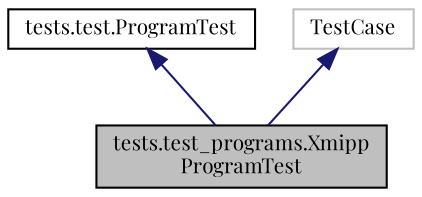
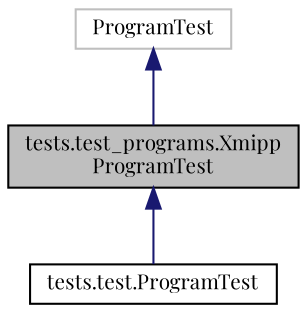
(354, 29) -> (153, 29)
(189, 95) -> (153, 236)
